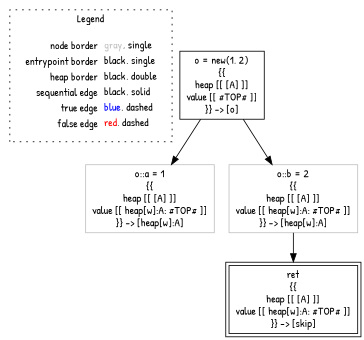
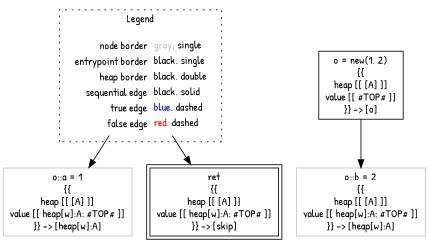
(188, 138) -> (101, 148)
(293, 243) -> (180, 147)
